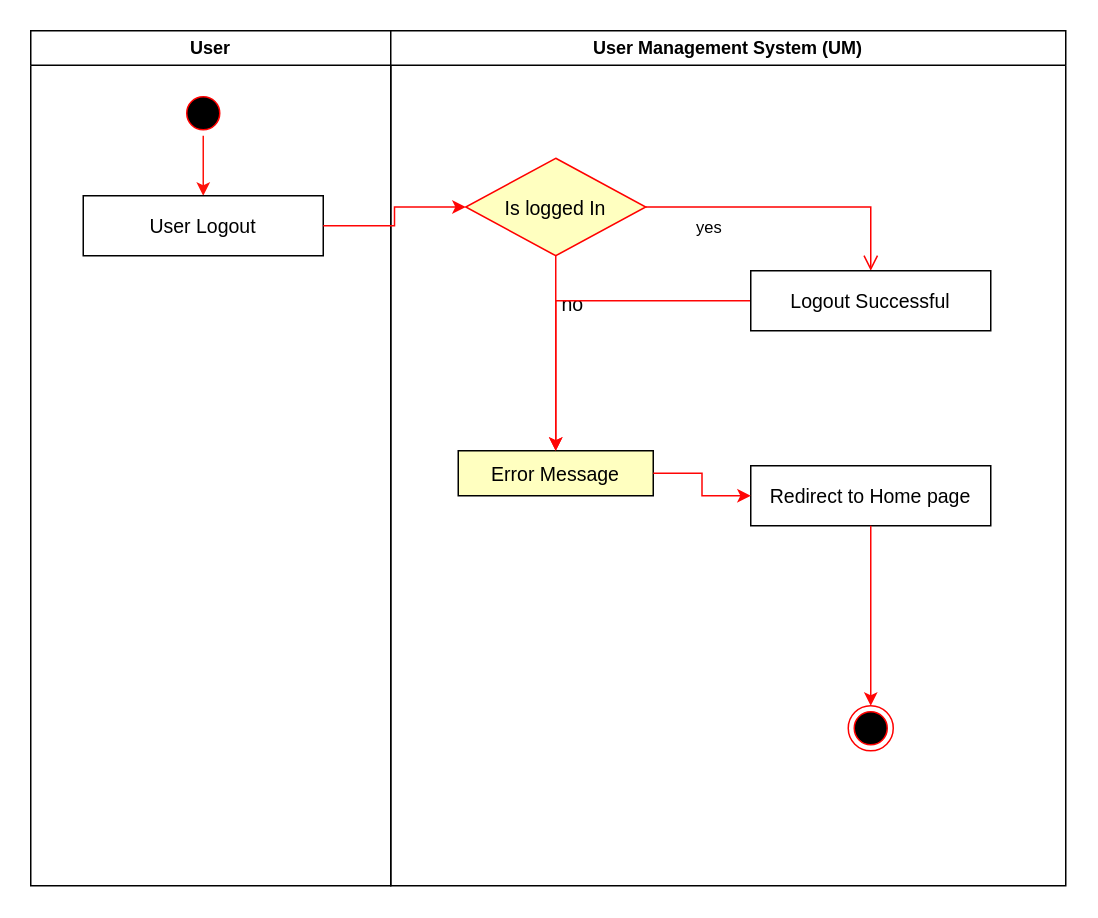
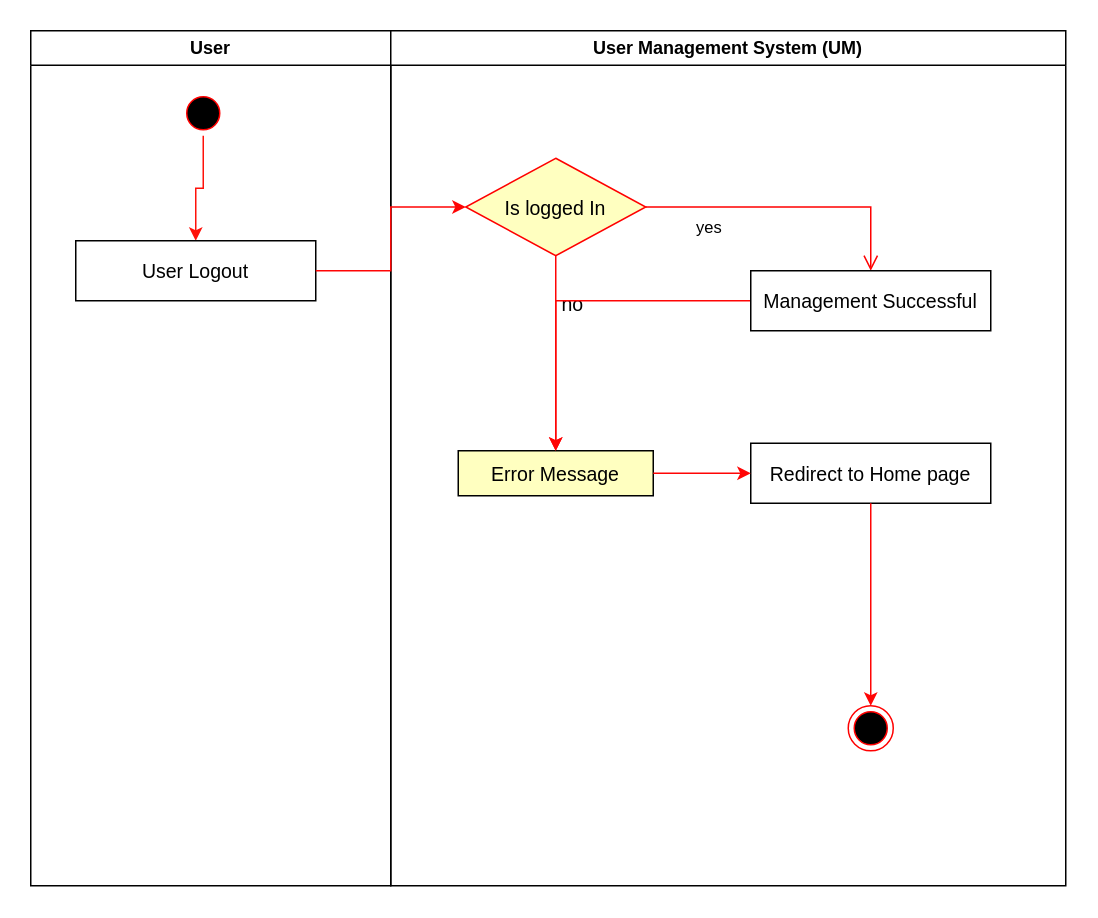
(203, 226) -> (196, 271)
(870, 302) -> (870, 302)
(871, 496) -> (871, 473)
